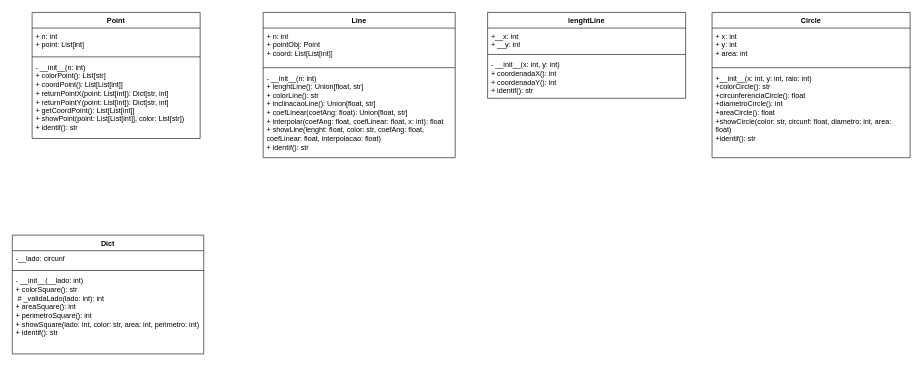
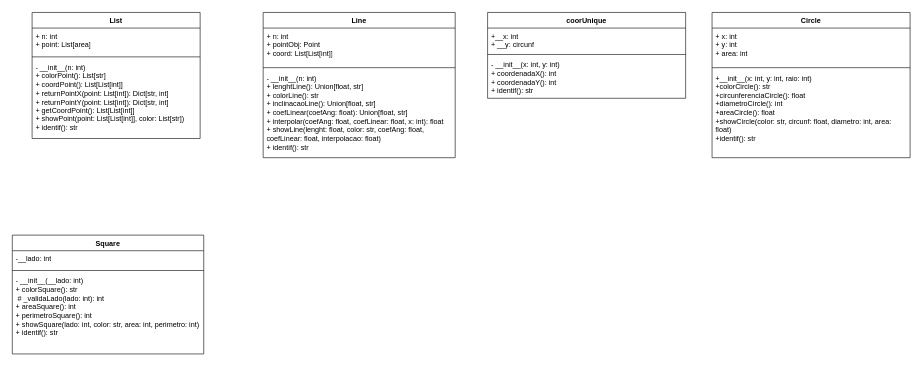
(116, 21) -> (116, 21)
(587, 21) -> (587, 21)
(66, 41) -> (69, 41)
(508, 41) -> (516, 41)
(108, 243) -> (108, 243)
(44, 259) -> (36, 259)
